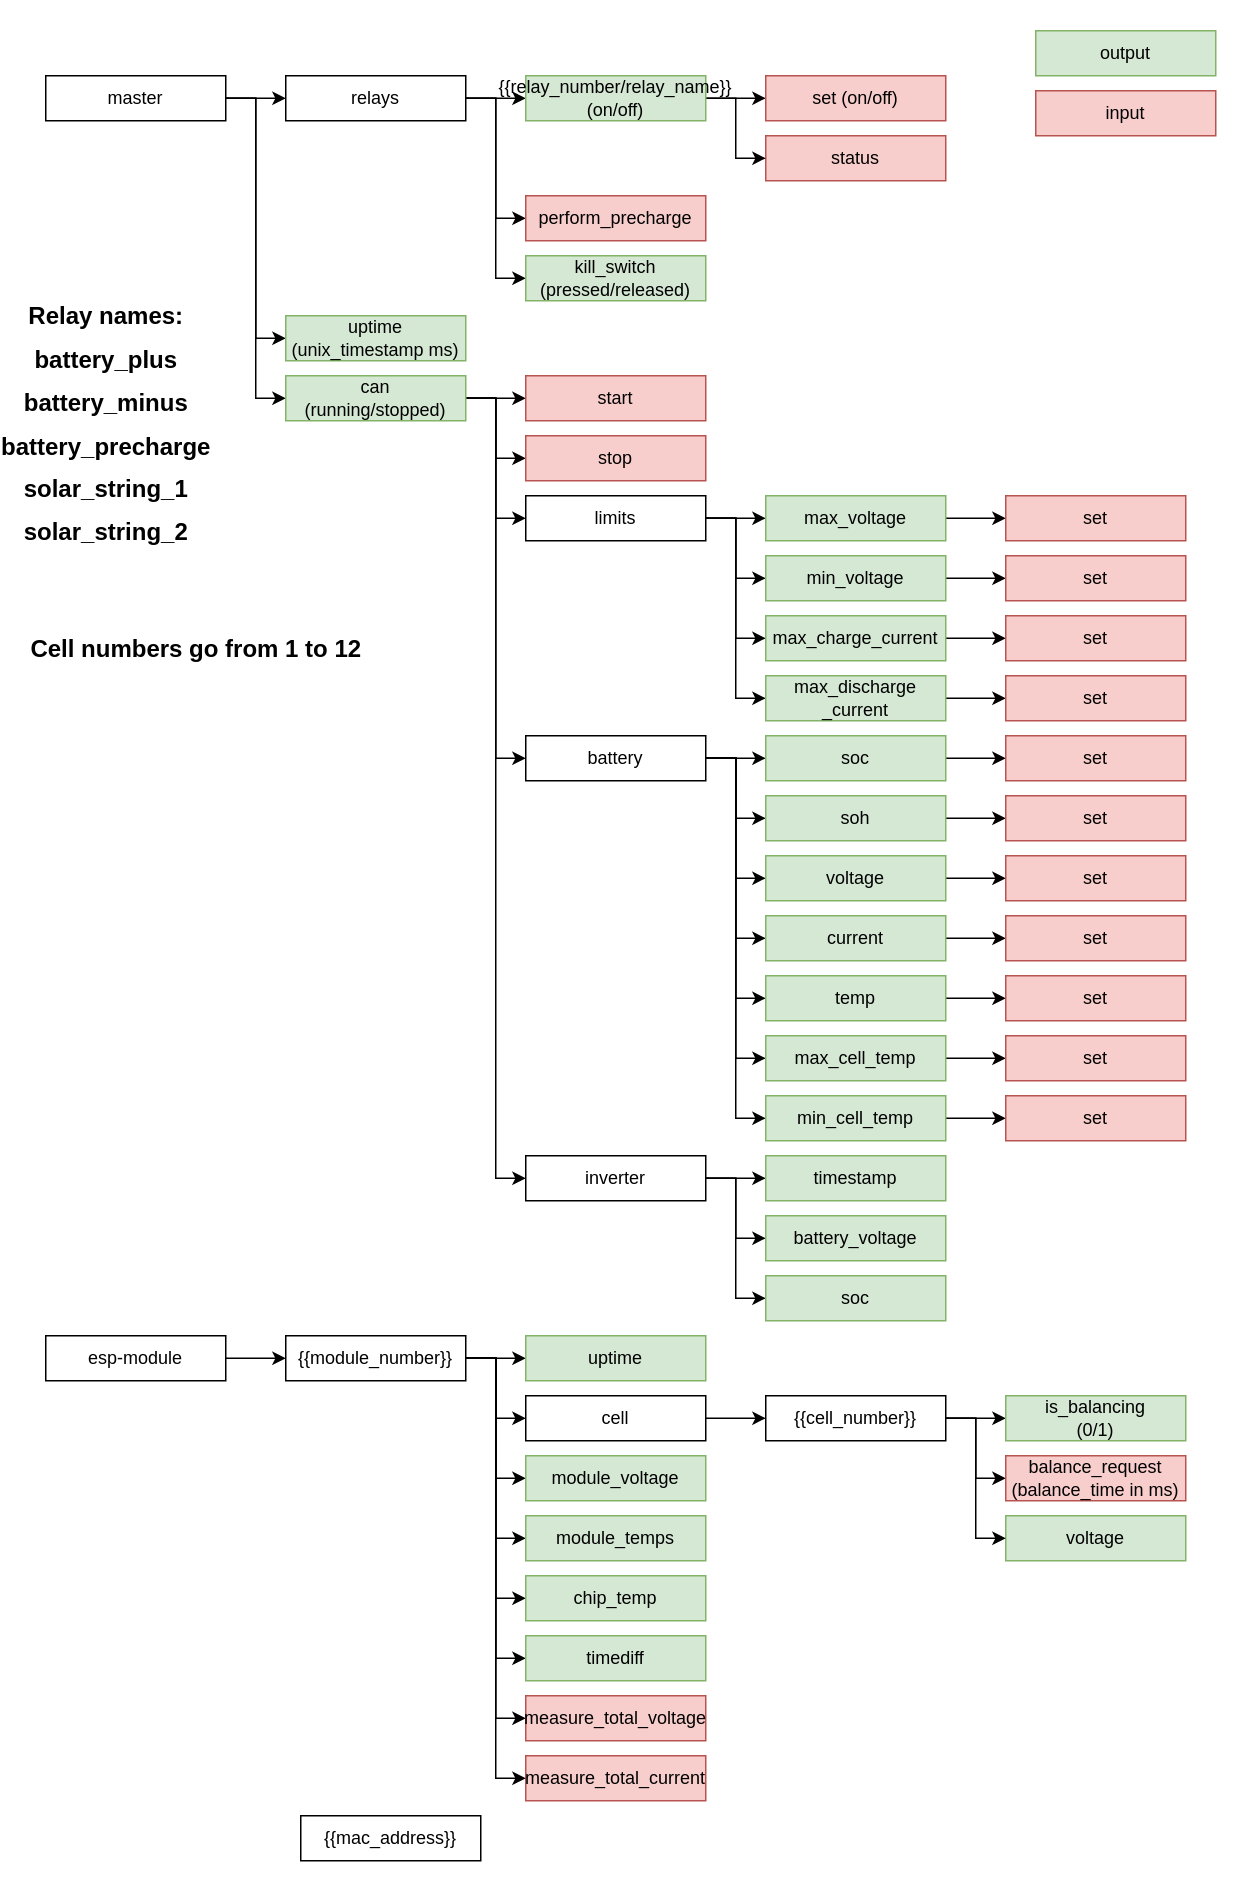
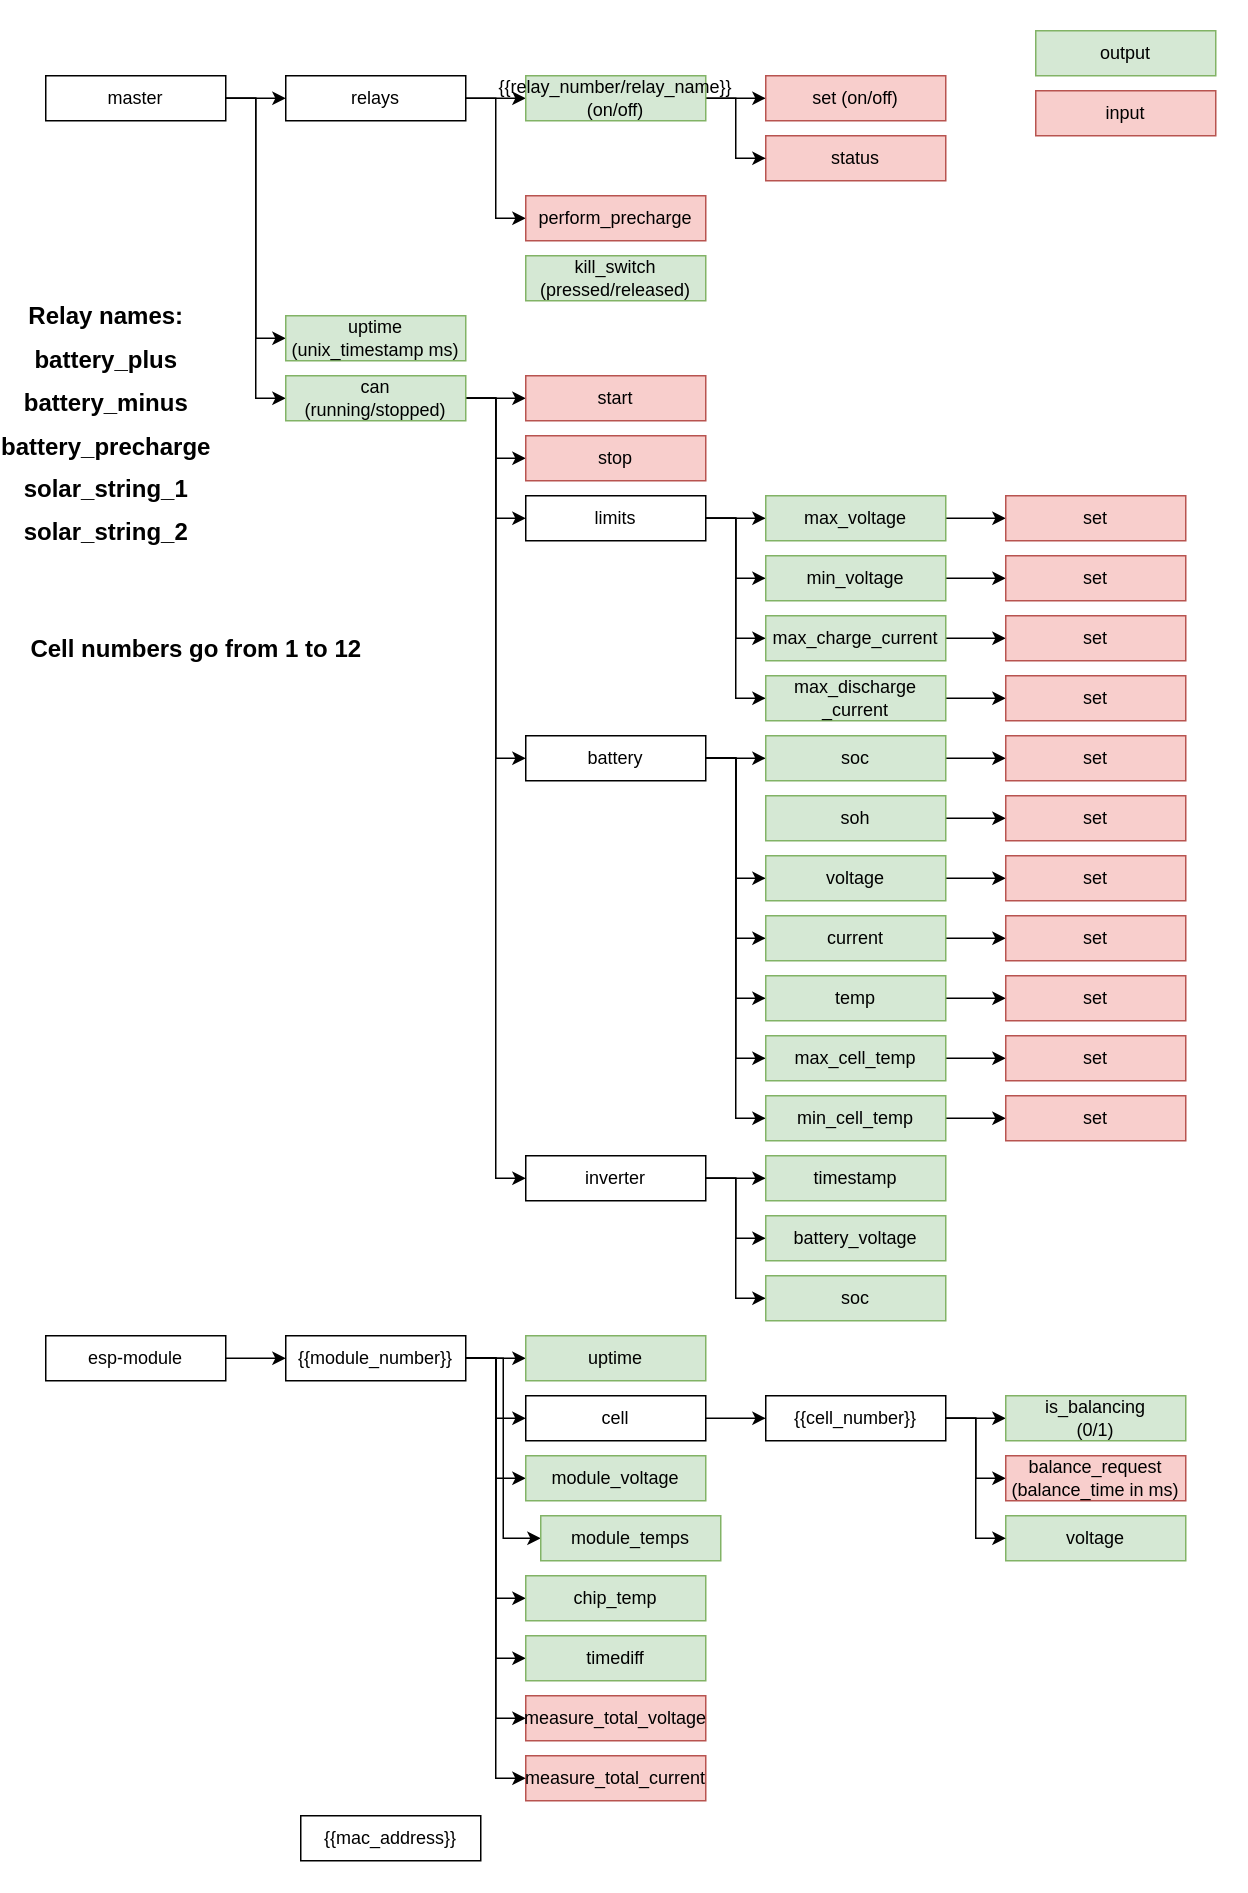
(496, 259) -> none
(747, 818) -> none
(616, 1538) -> (631, 1538)
